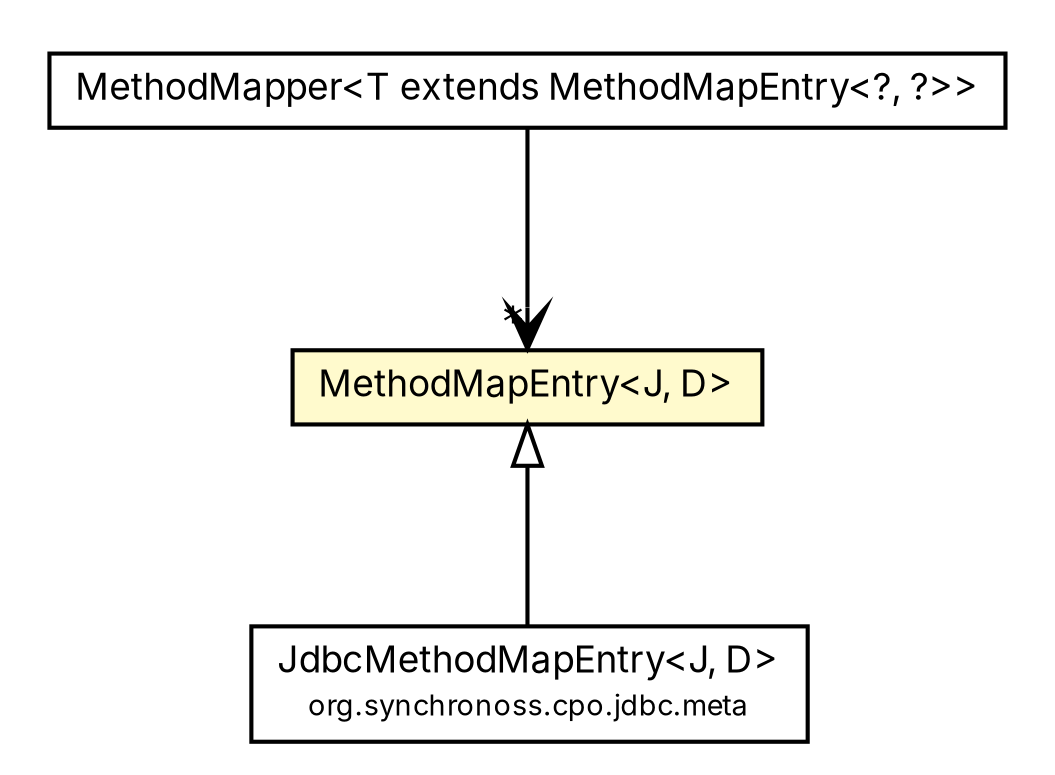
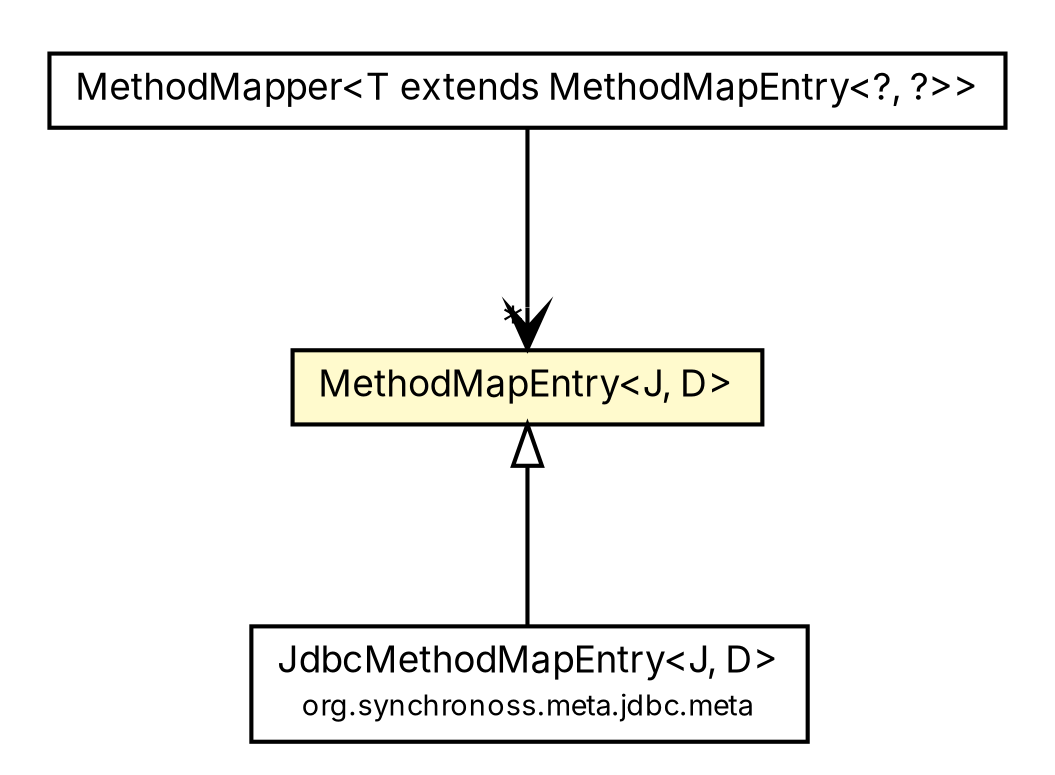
(530, 707) -> (530, 707)
